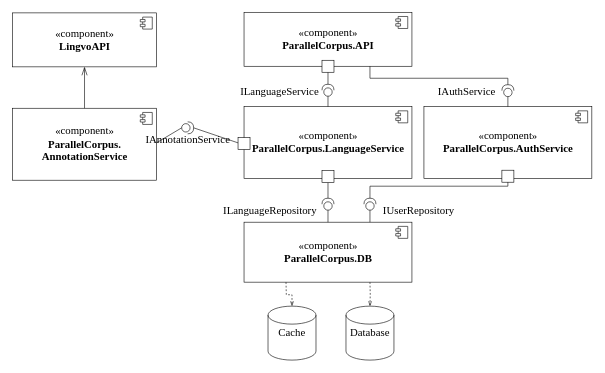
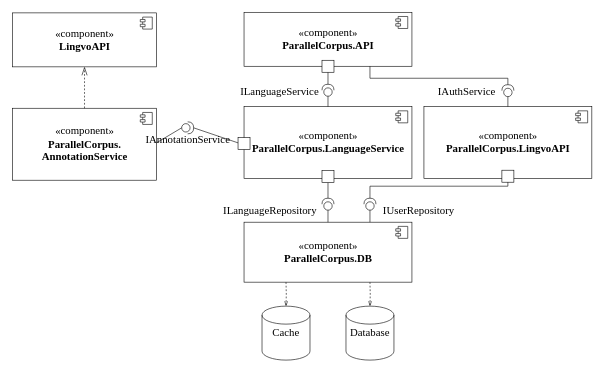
(84, 88) -> (84, 88)
(508, 143) -> (508, 143)
(292, 333) -> (286, 333)
